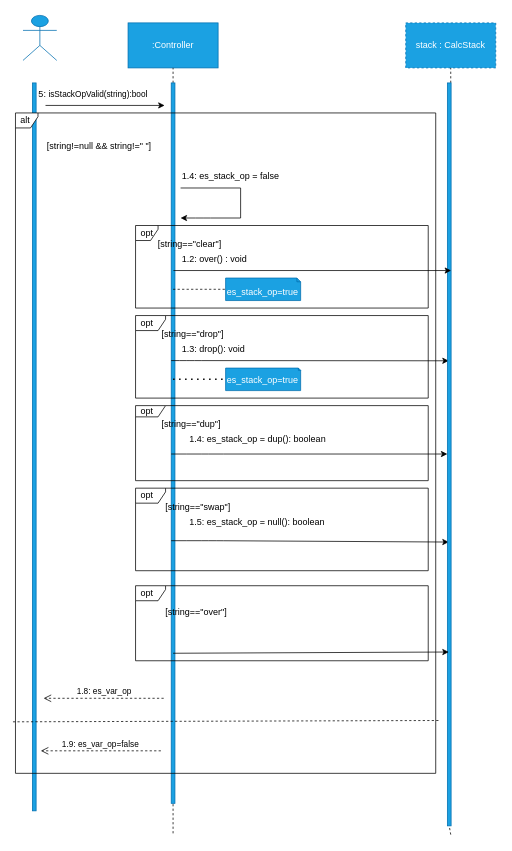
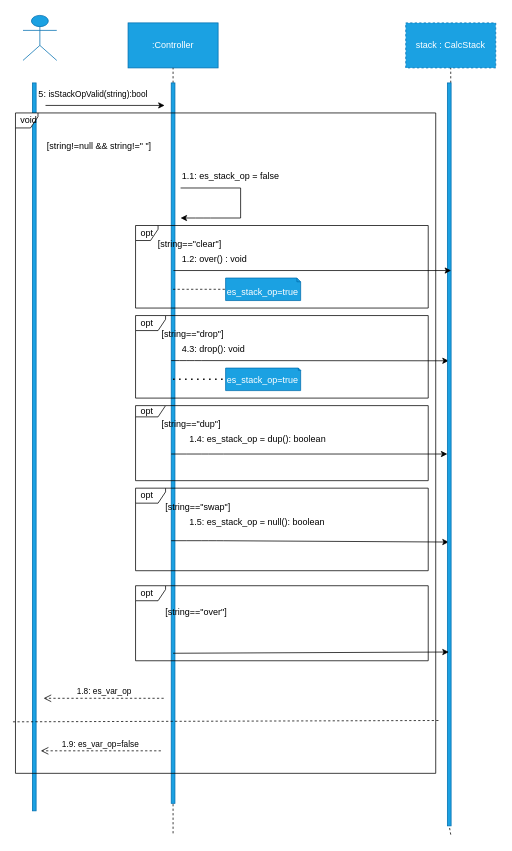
(27, 120) -> (29, 120)
(235, 177) -> (235, 177)
(218, 349) -> (218, 349)
